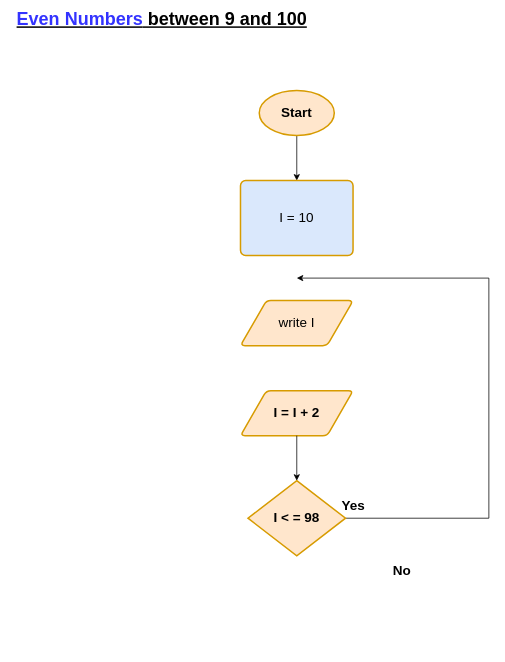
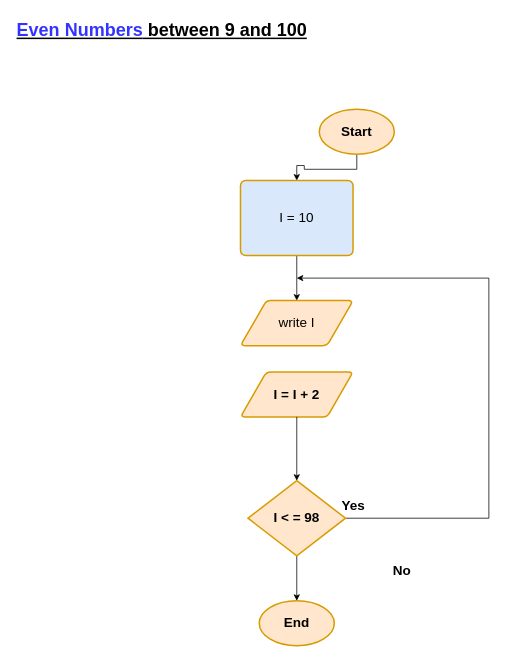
(162, 19) -> (162, 30)
(297, 113) -> (357, 132)
none -> (297, 275)
(297, 413) -> (297, 394)
none -> (297, 575)
none -> (297, 623)
